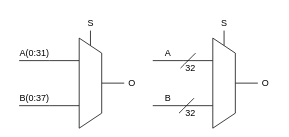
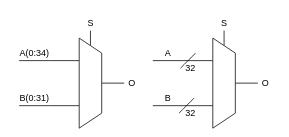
(35, 53) -> (35, 53)
(35, 98) -> (35, 98)
